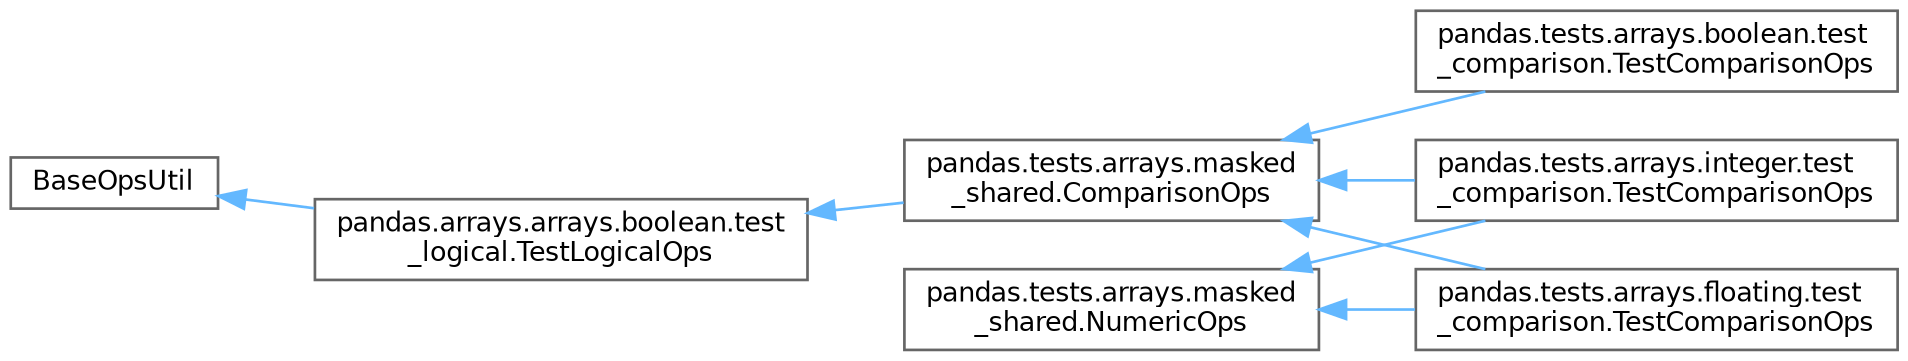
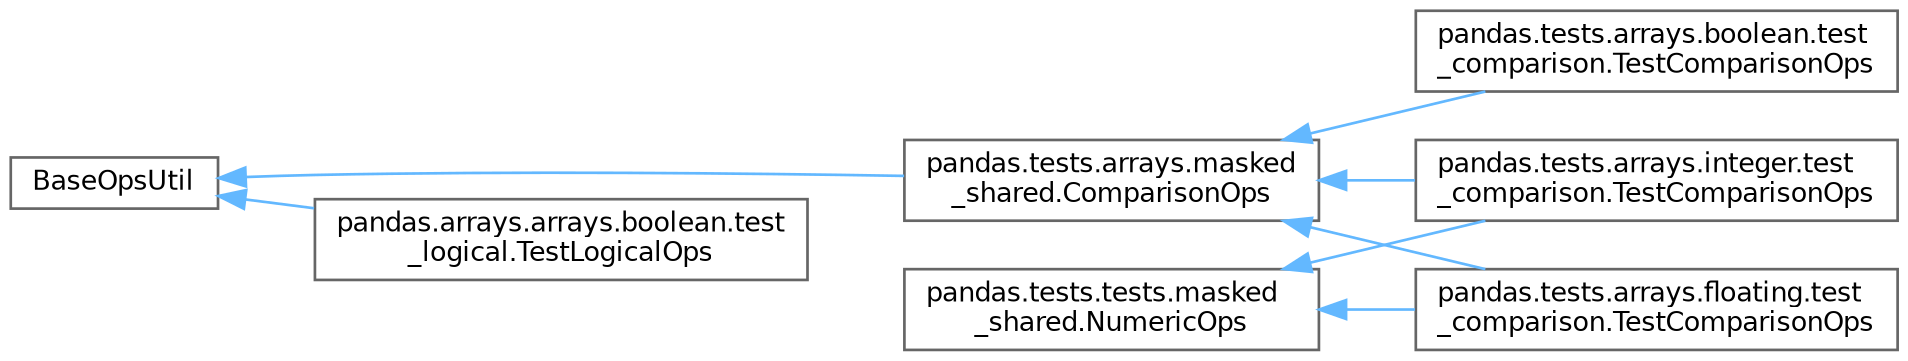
(869, 206) -> (575, 173)
(1112, 310) -> (1112, 310)
